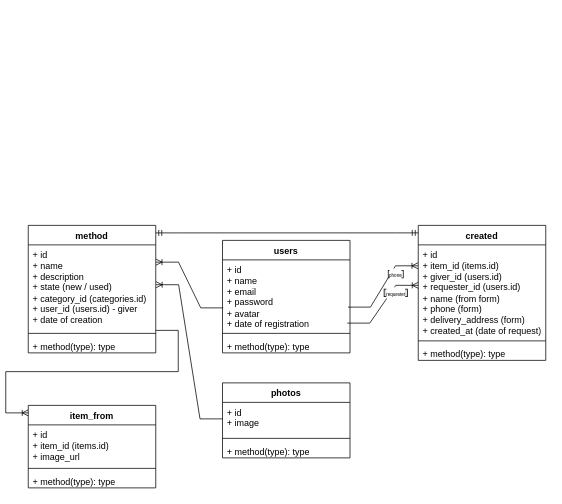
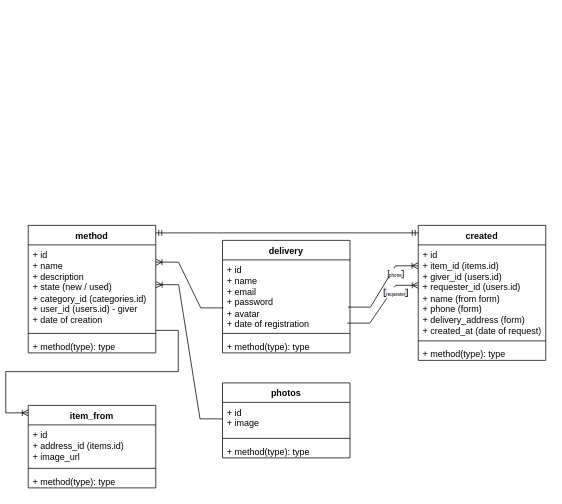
(286, 251) -> (286, 251)
(75, 446) -> (84, 446)
